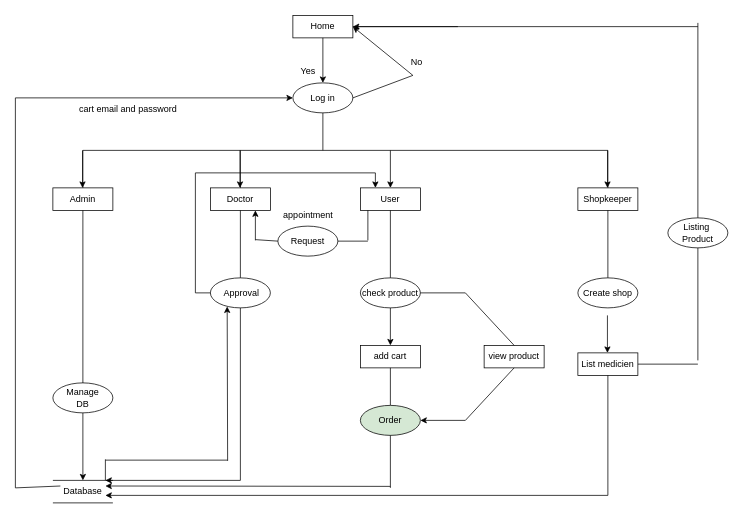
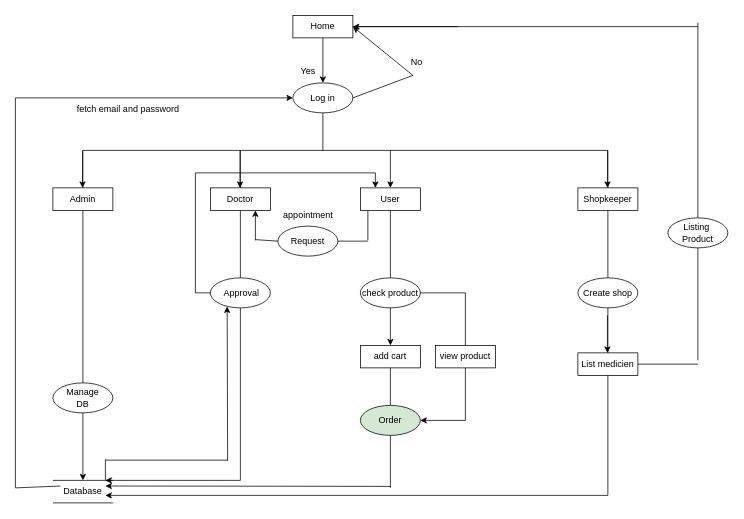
(128, 109) -> (128, 109)
none -> (608, 311)
(514, 357) -> (465, 357)
